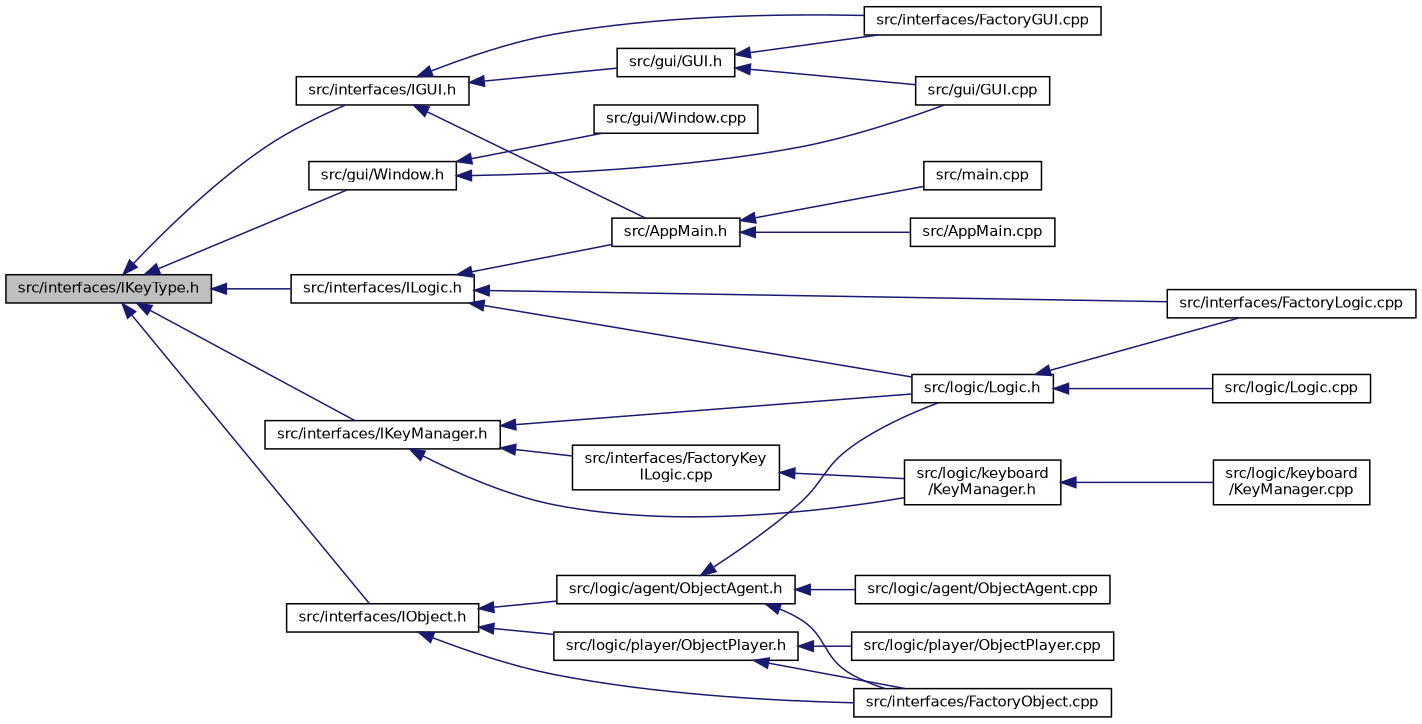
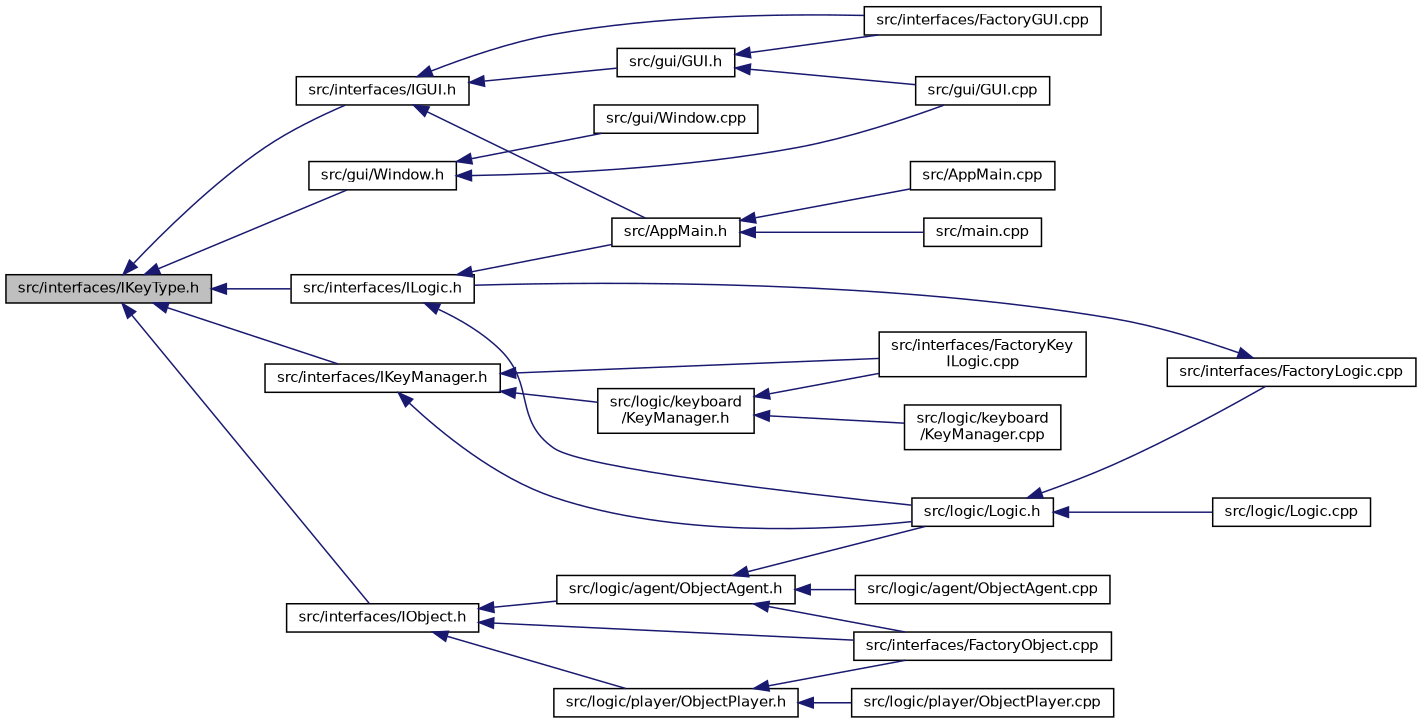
(828, 296) -> (860, 291)
(850, 476) -> (824, 384)
